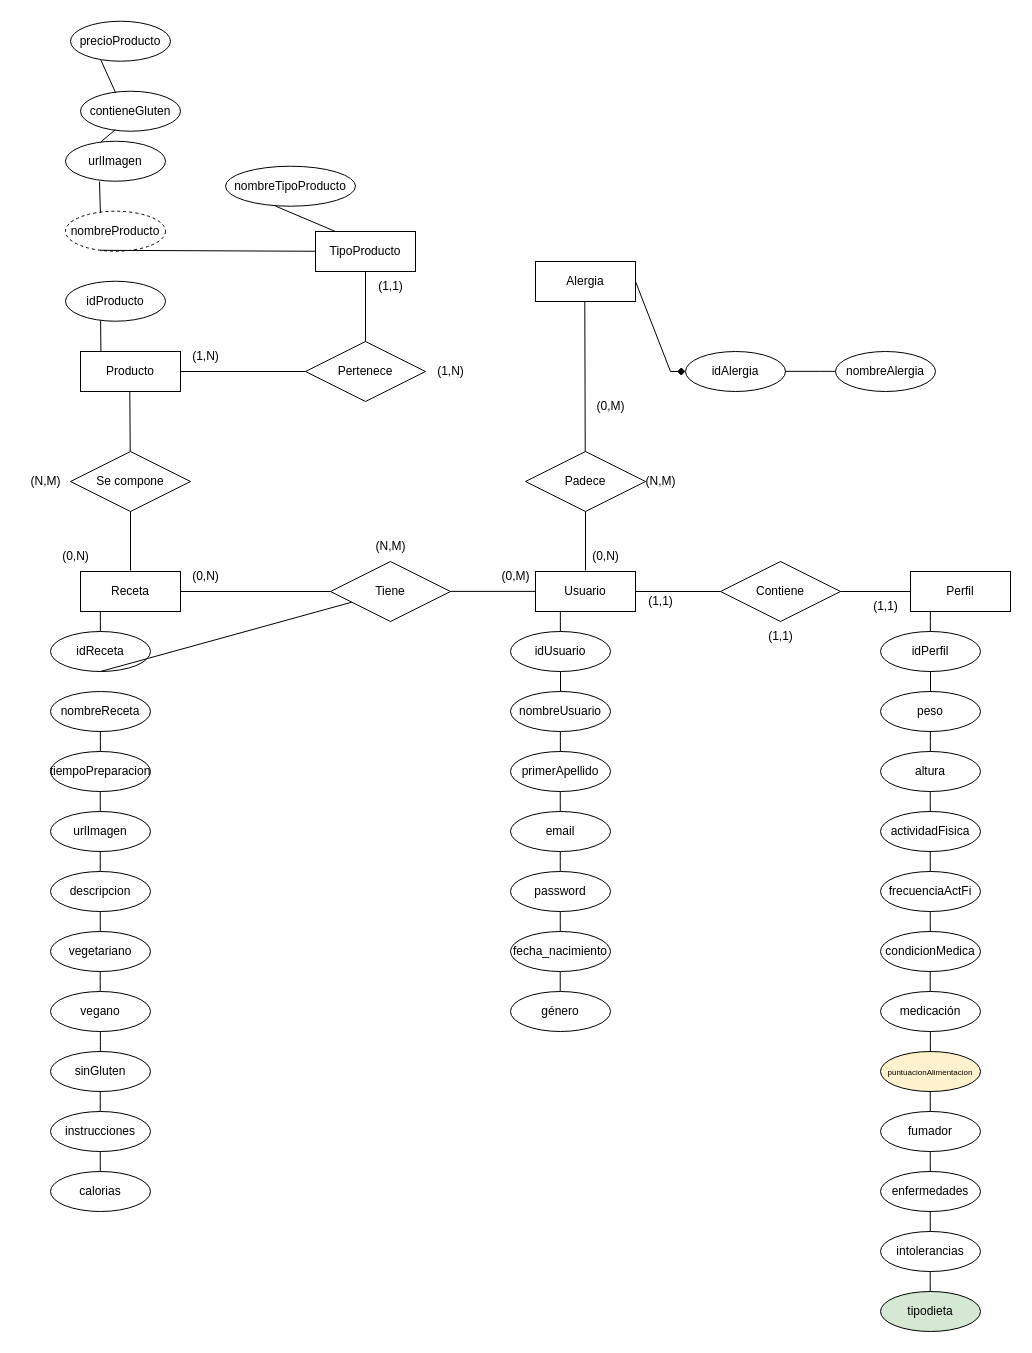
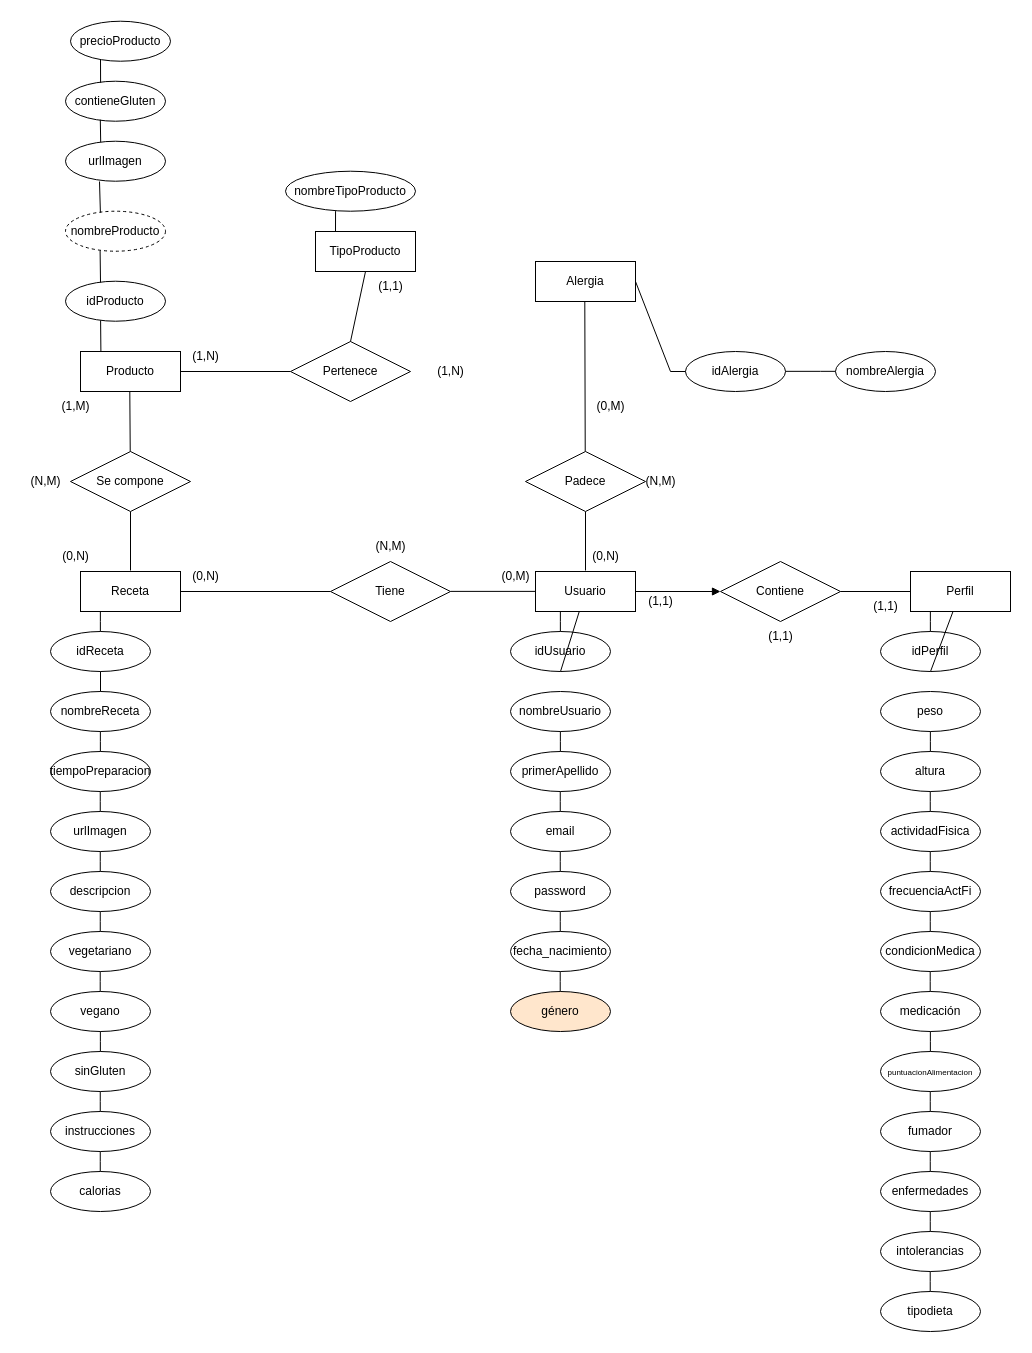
(131, 111) -> (116, 101)
(291, 186) -> (351, 191)
(207, 251) -> (100, 266)
(366, 372) -> (351, 372)
(677, 372) -> (680, 372)
none -> (76, 407)
(714, 592) -> (711, 592)
(226, 637) -> (101, 682)
(561, 682) -> (570, 642)
(931, 682) -> (942, 642)
(561, 1012) -> (561, 1012)
(931, 1072) -> (931, 1072)
(931, 1312) -> (931, 1312)
